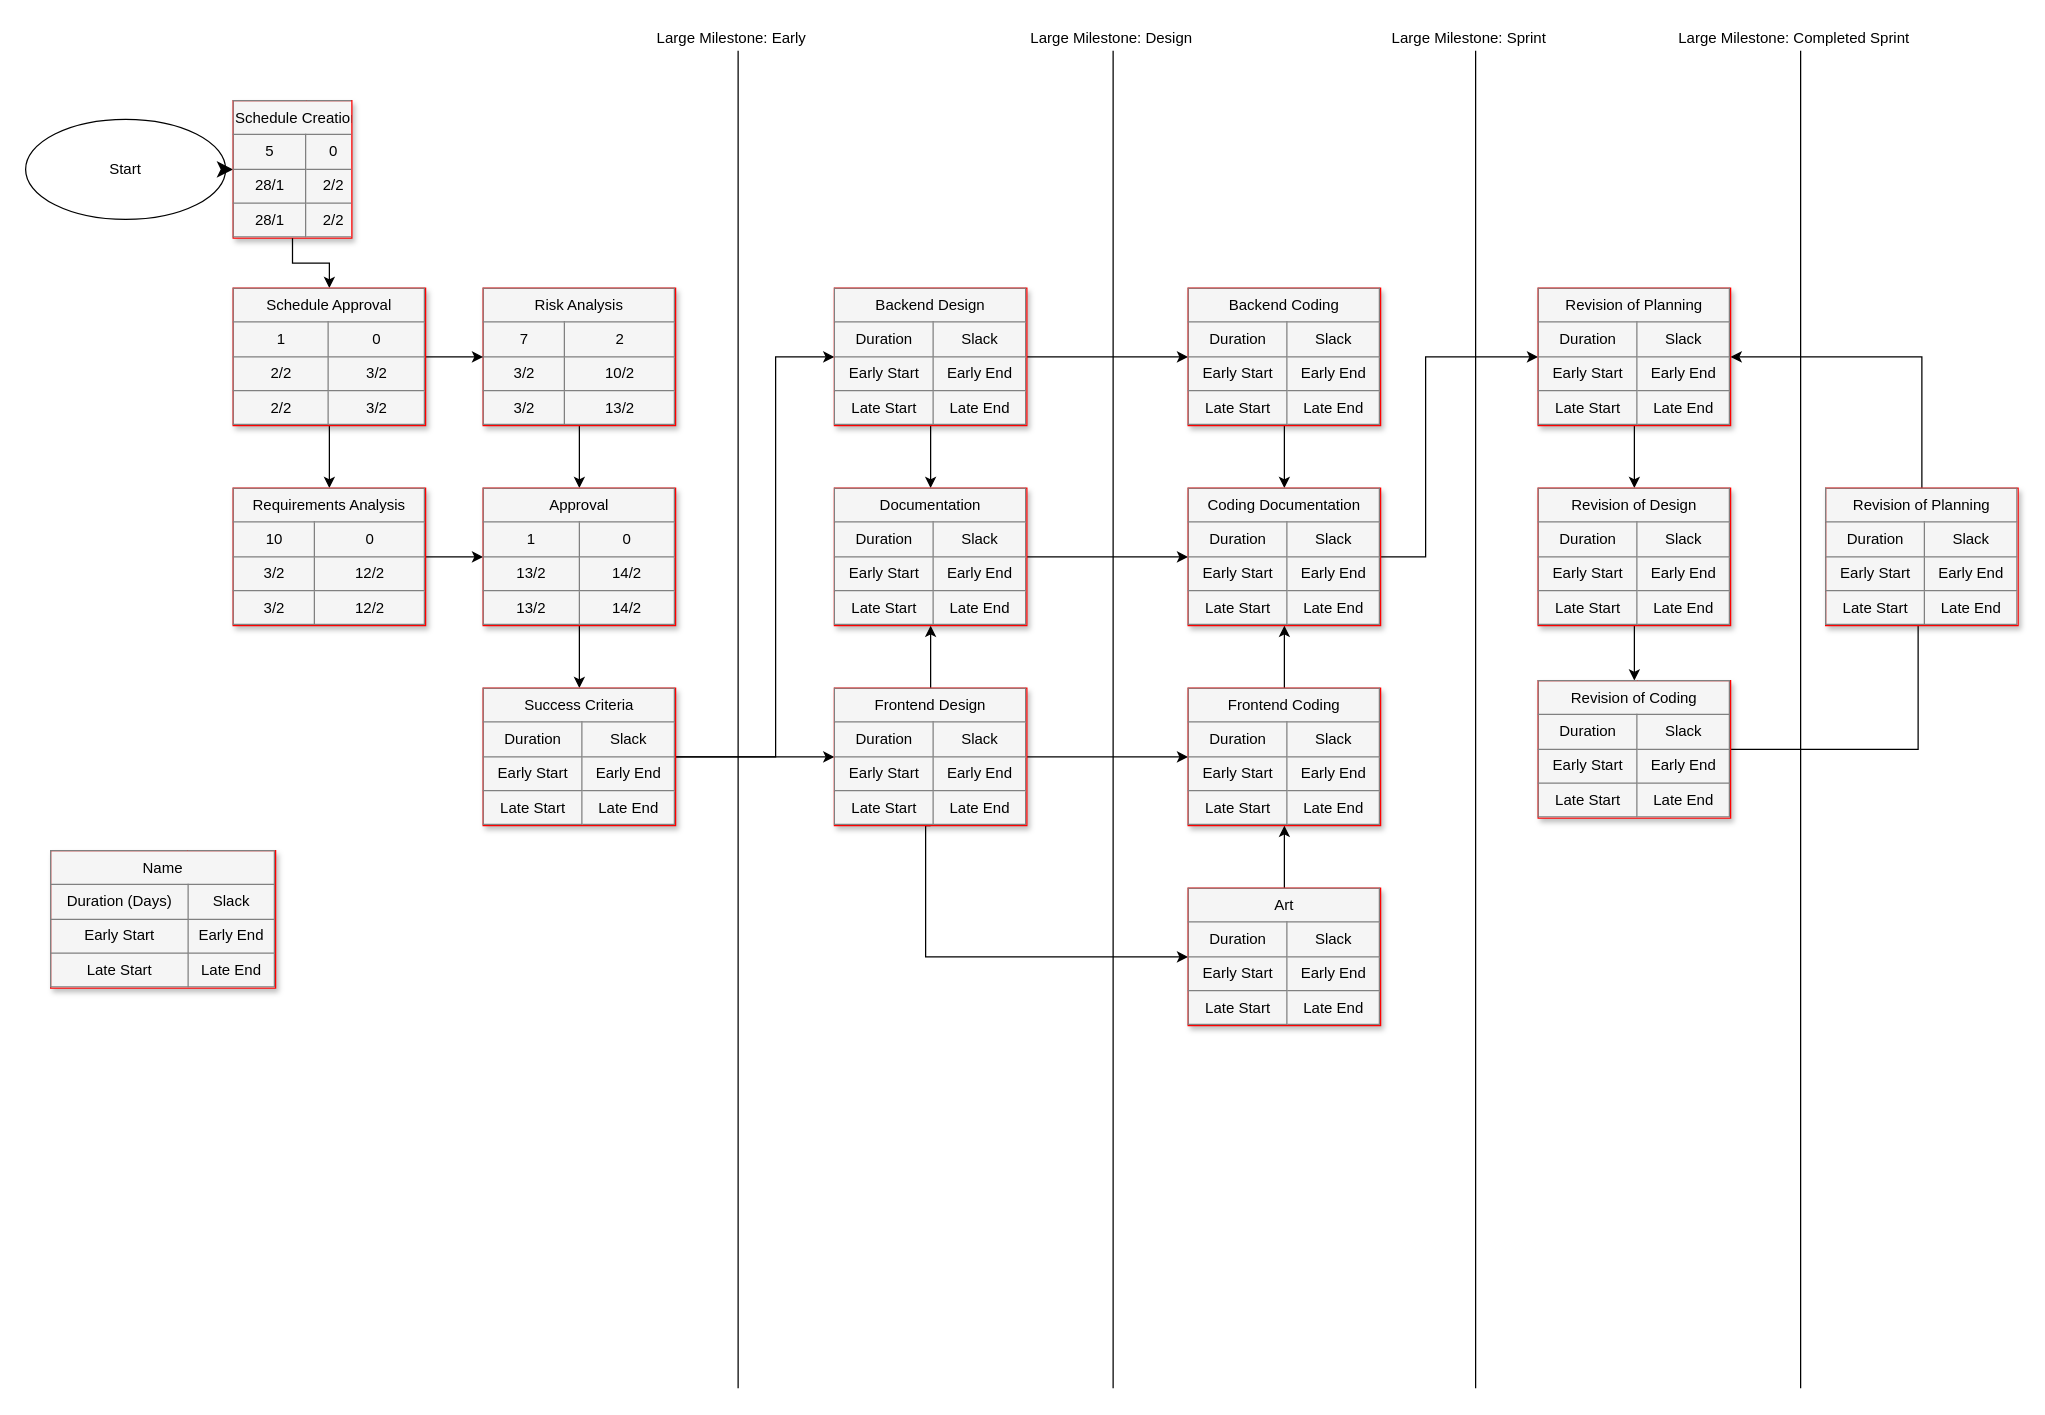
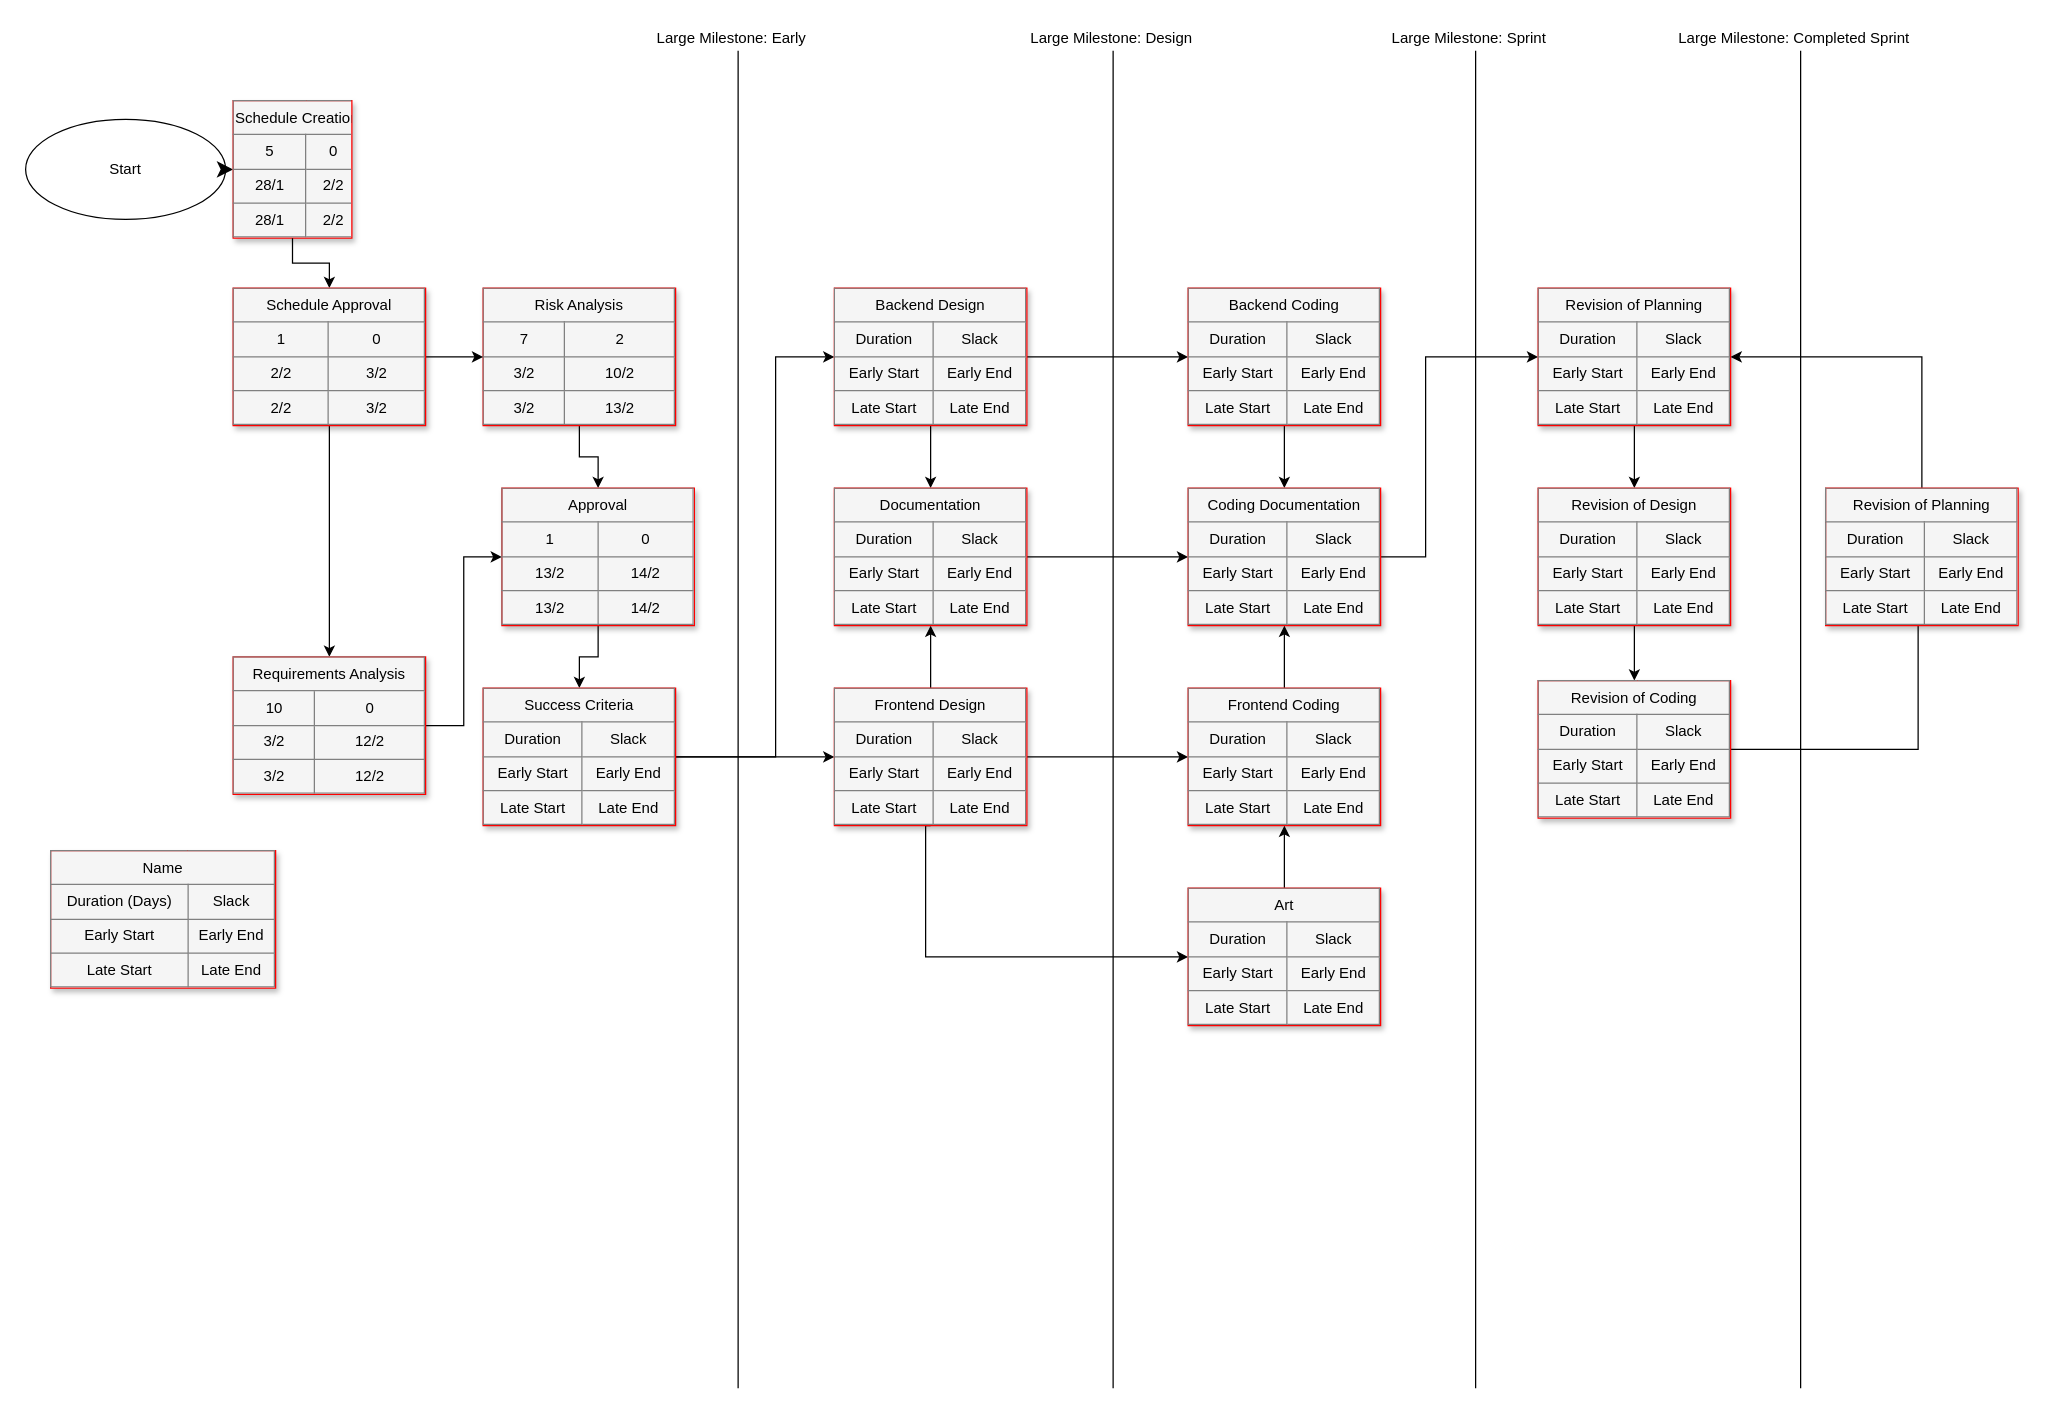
(329, 557) -> (329, 726)
(579, 557) -> (598, 557)
